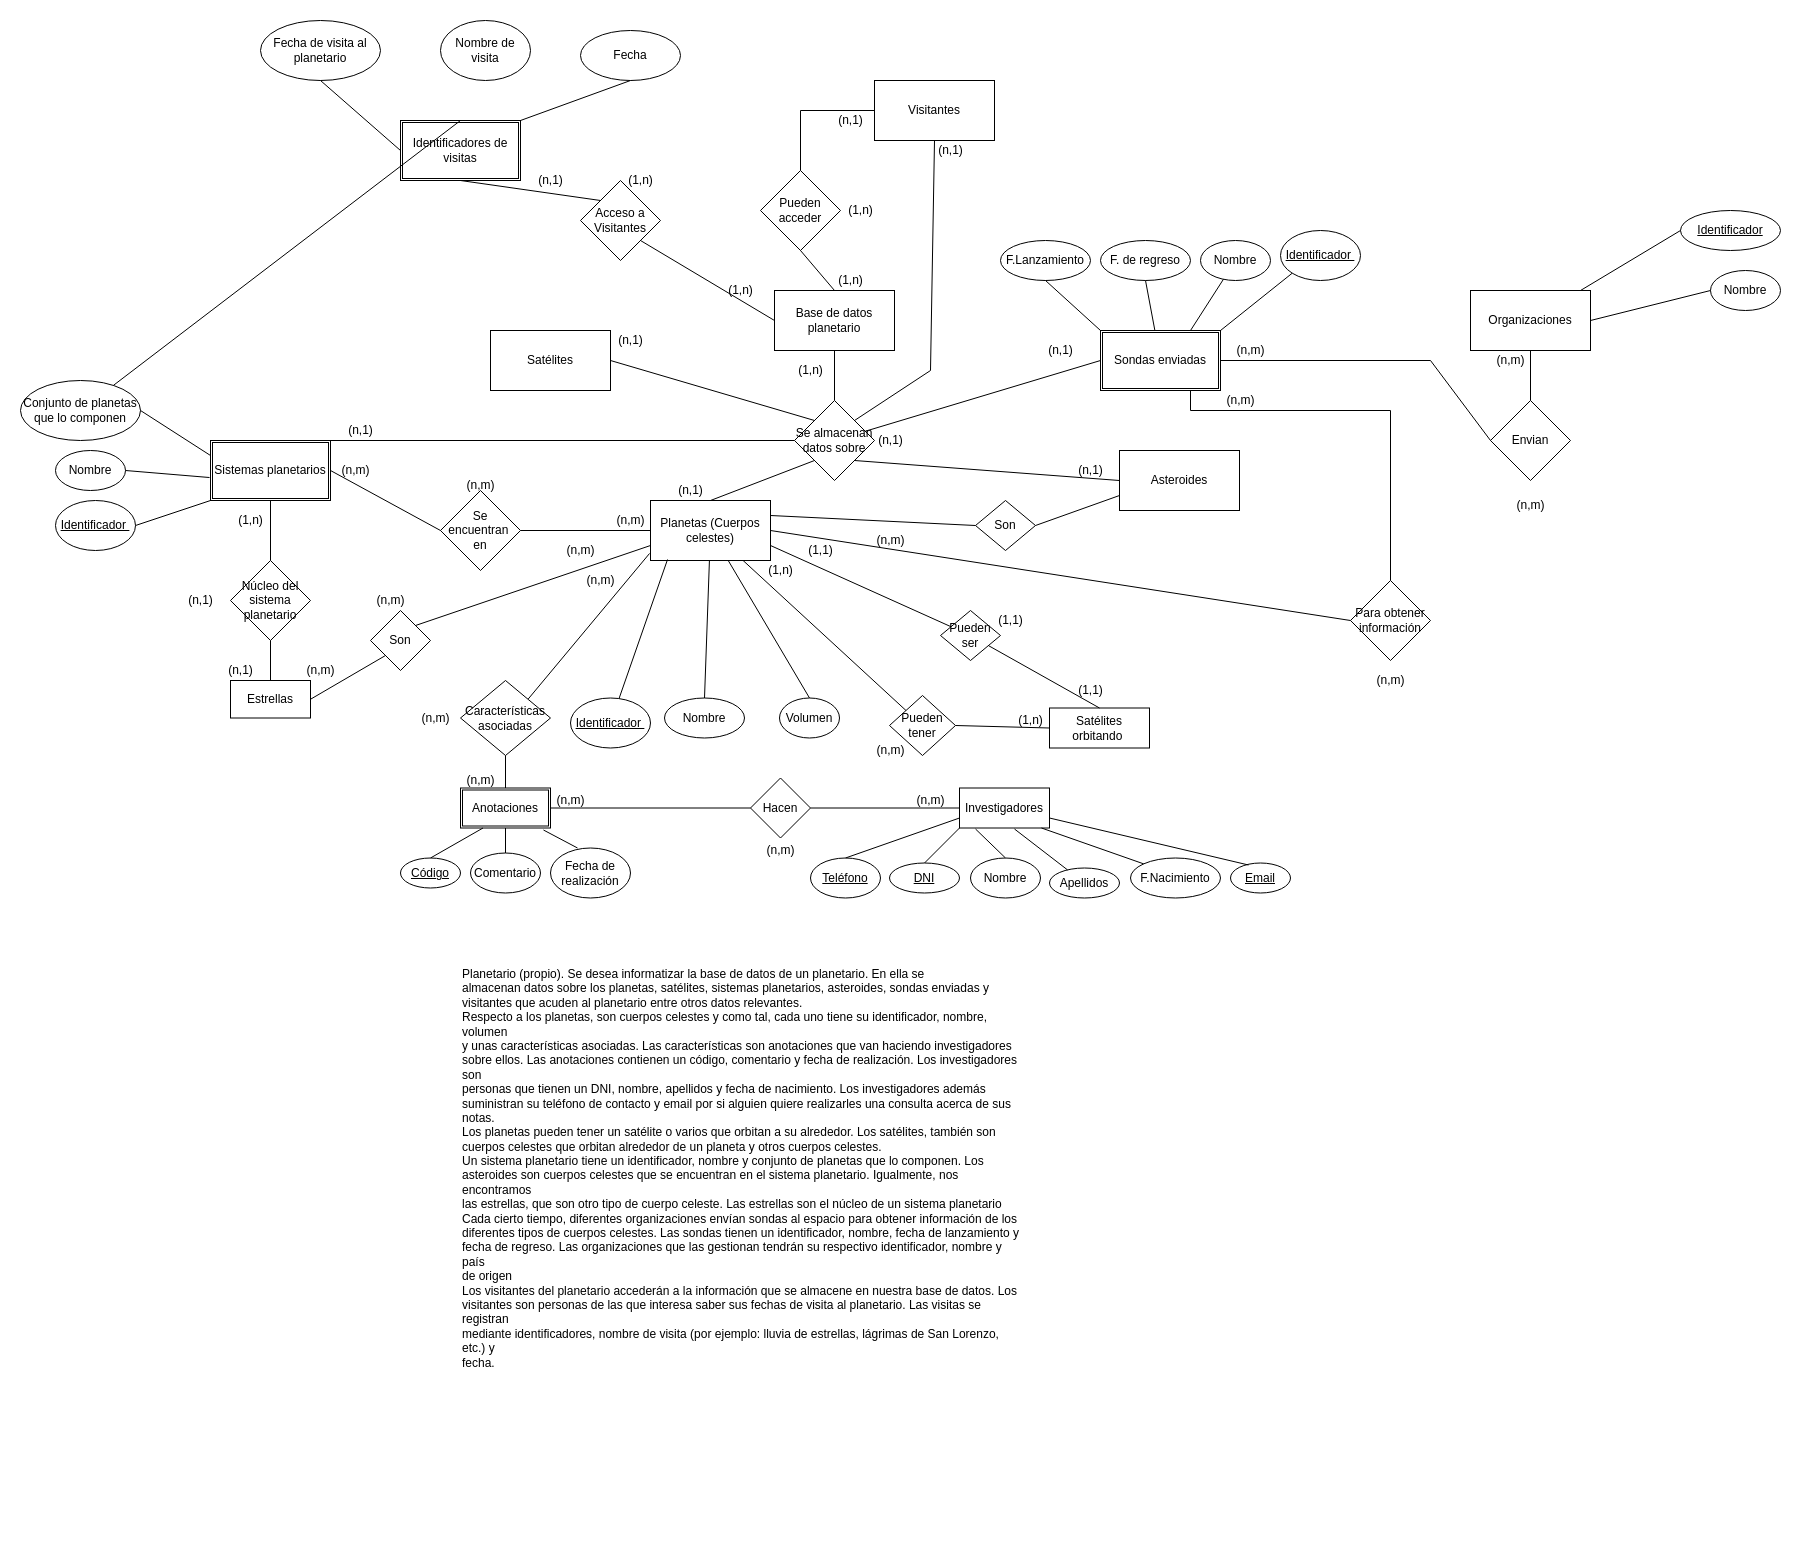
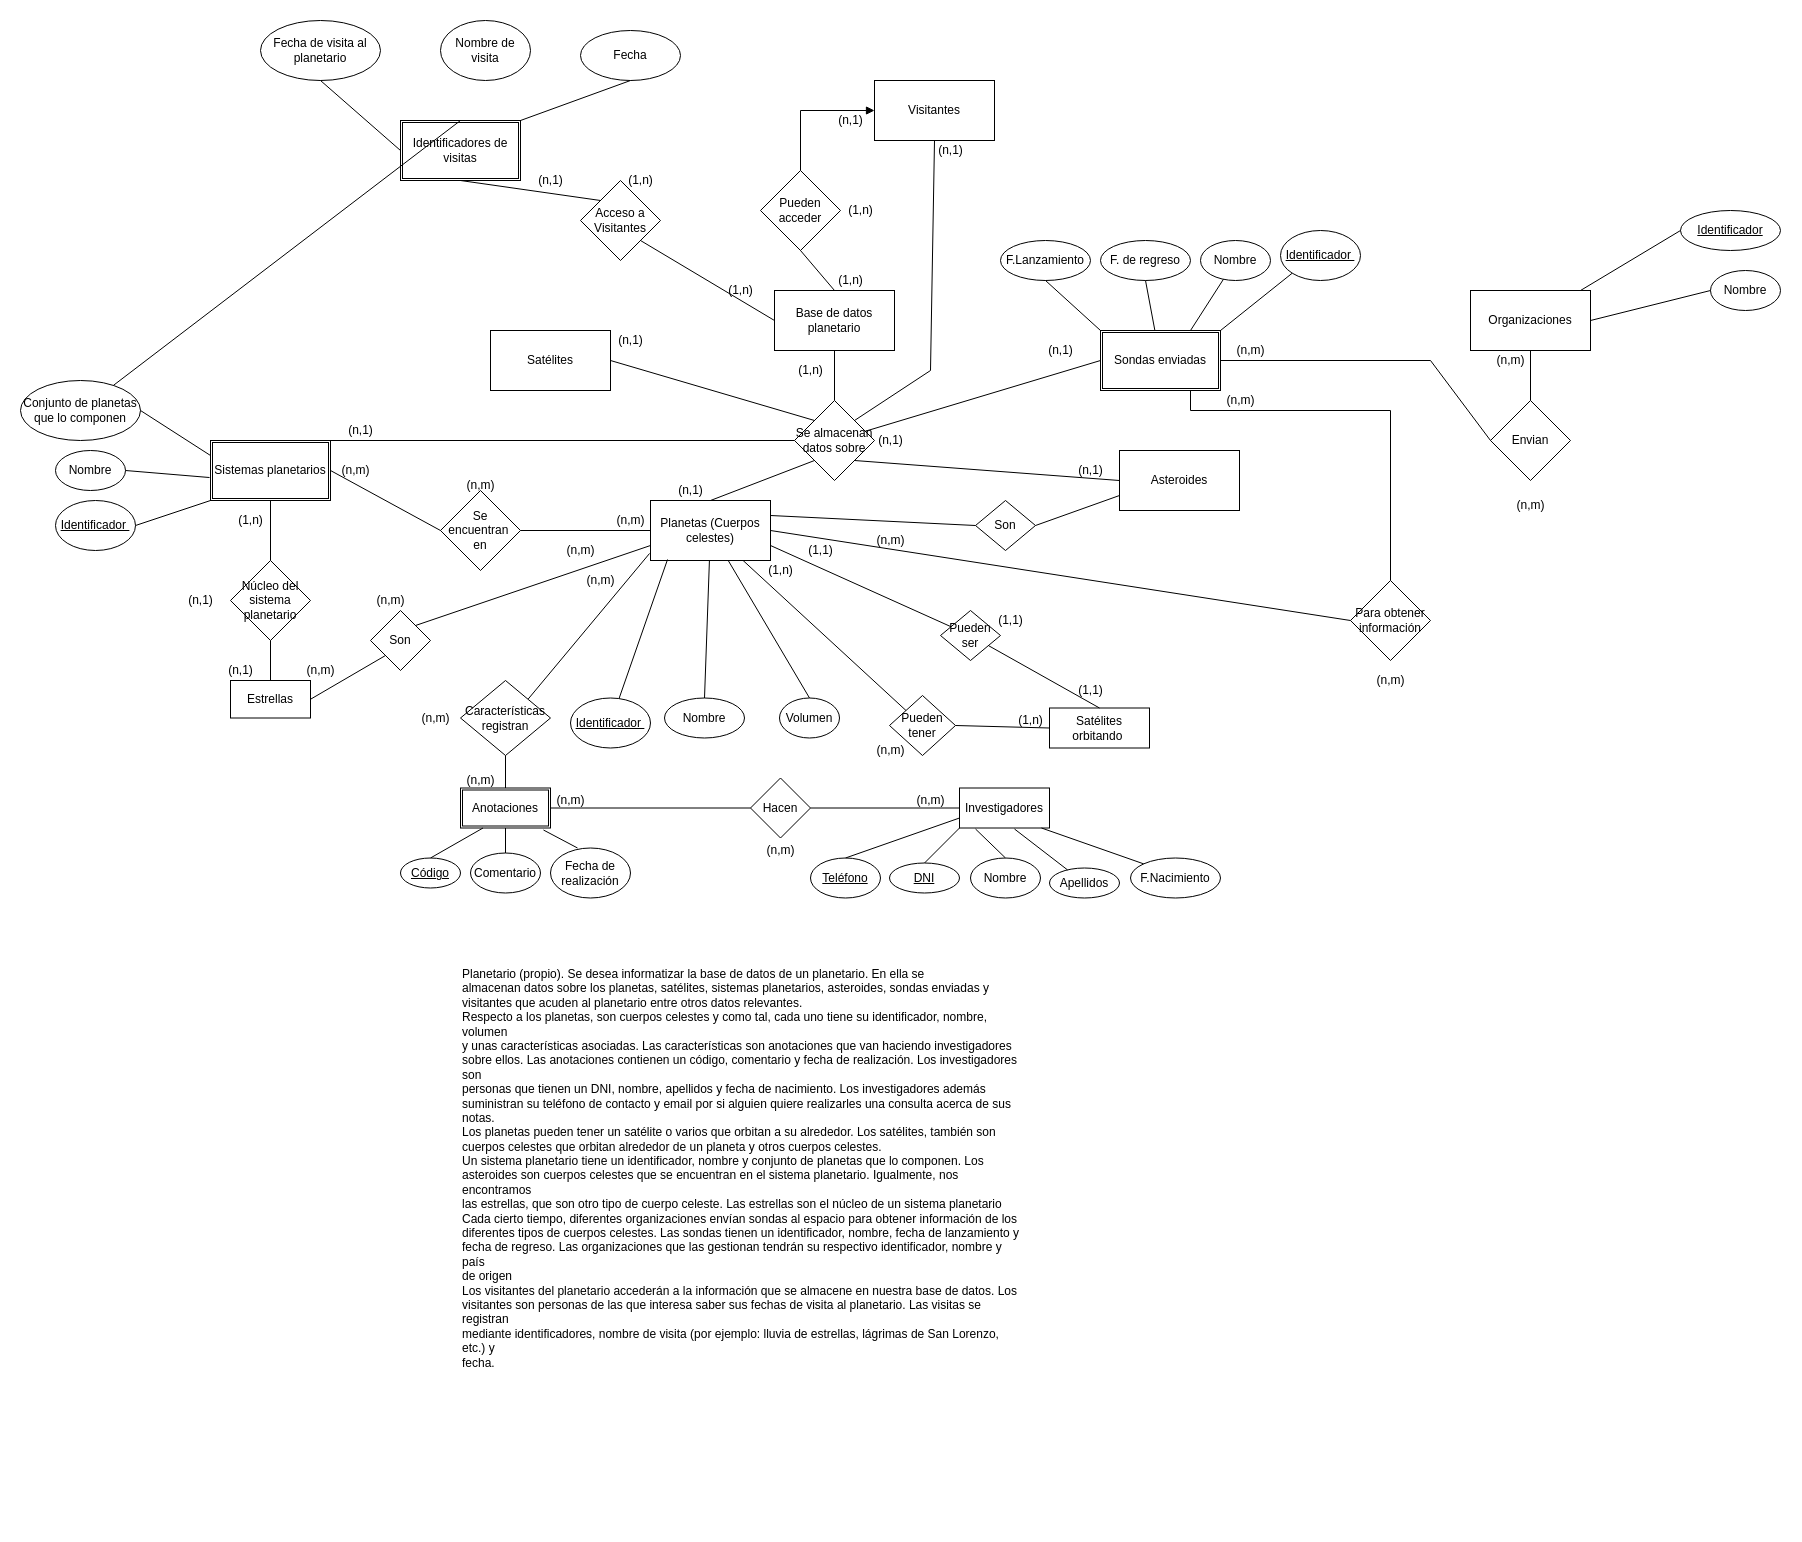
(868, 111) -> (865, 111)
(506, 719) -> (506, 719)
(1149, 842) -> none
(1261, 878) -> none
